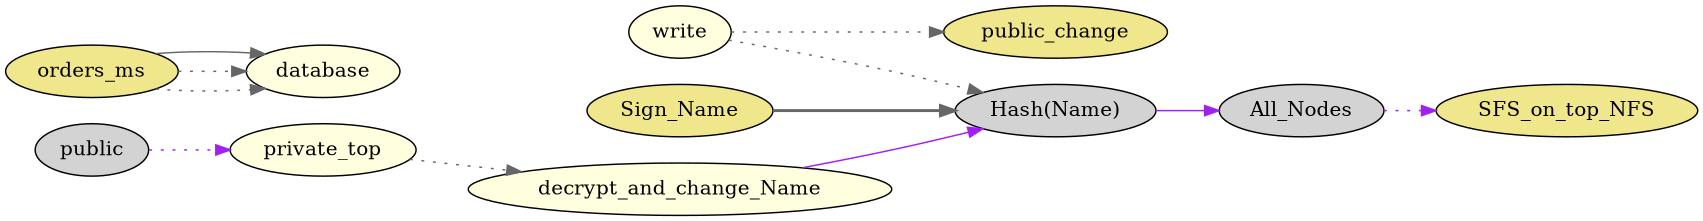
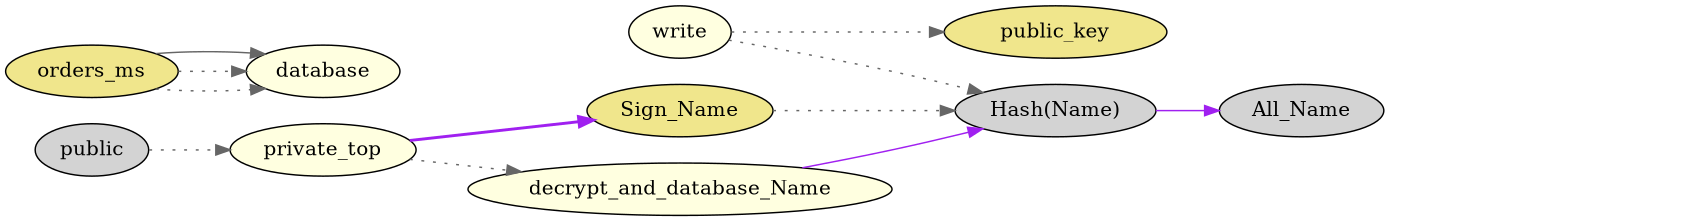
(1056, 32) -> (1056, 32)
(857, 111) -> (857, 111)
(1302, 111) -> (1302, 111)
(1567, 111) -> none
none -> (494, 131)
(182, 150) -> (182, 150)
(680, 189) -> (680, 189)
